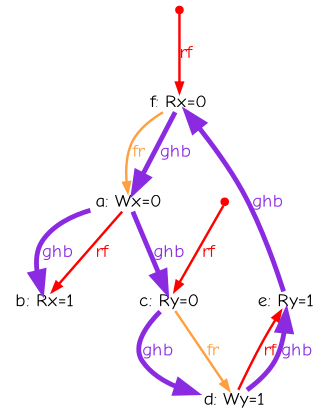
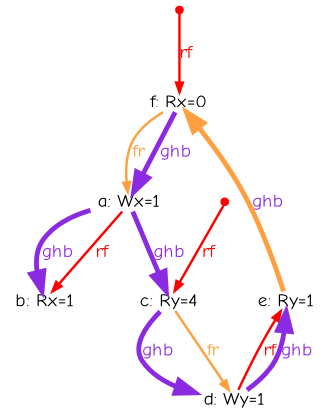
(129, 202) -> (129, 202)
(250, 205) -> (250, 205)
(170, 301) -> (170, 301)
